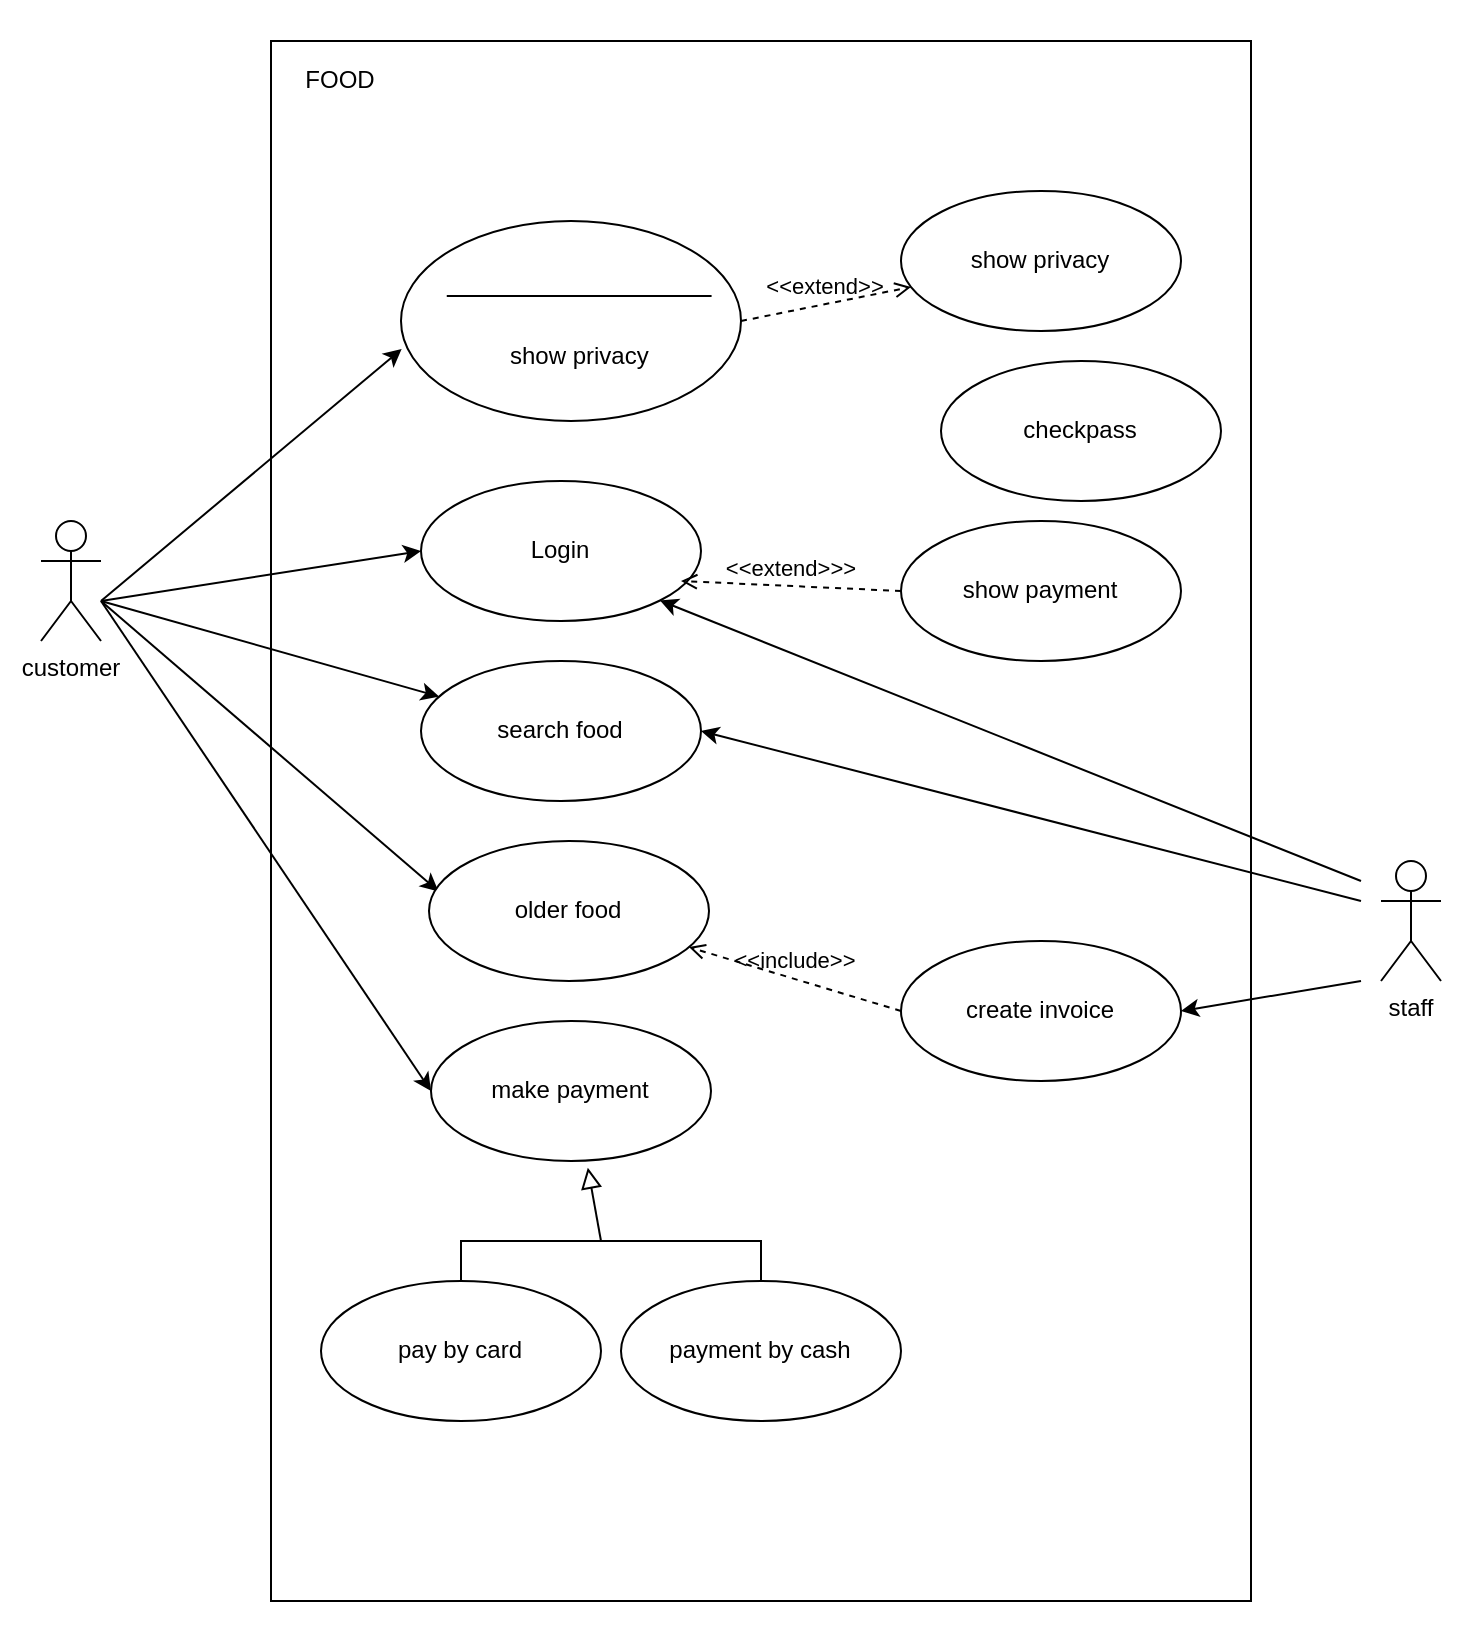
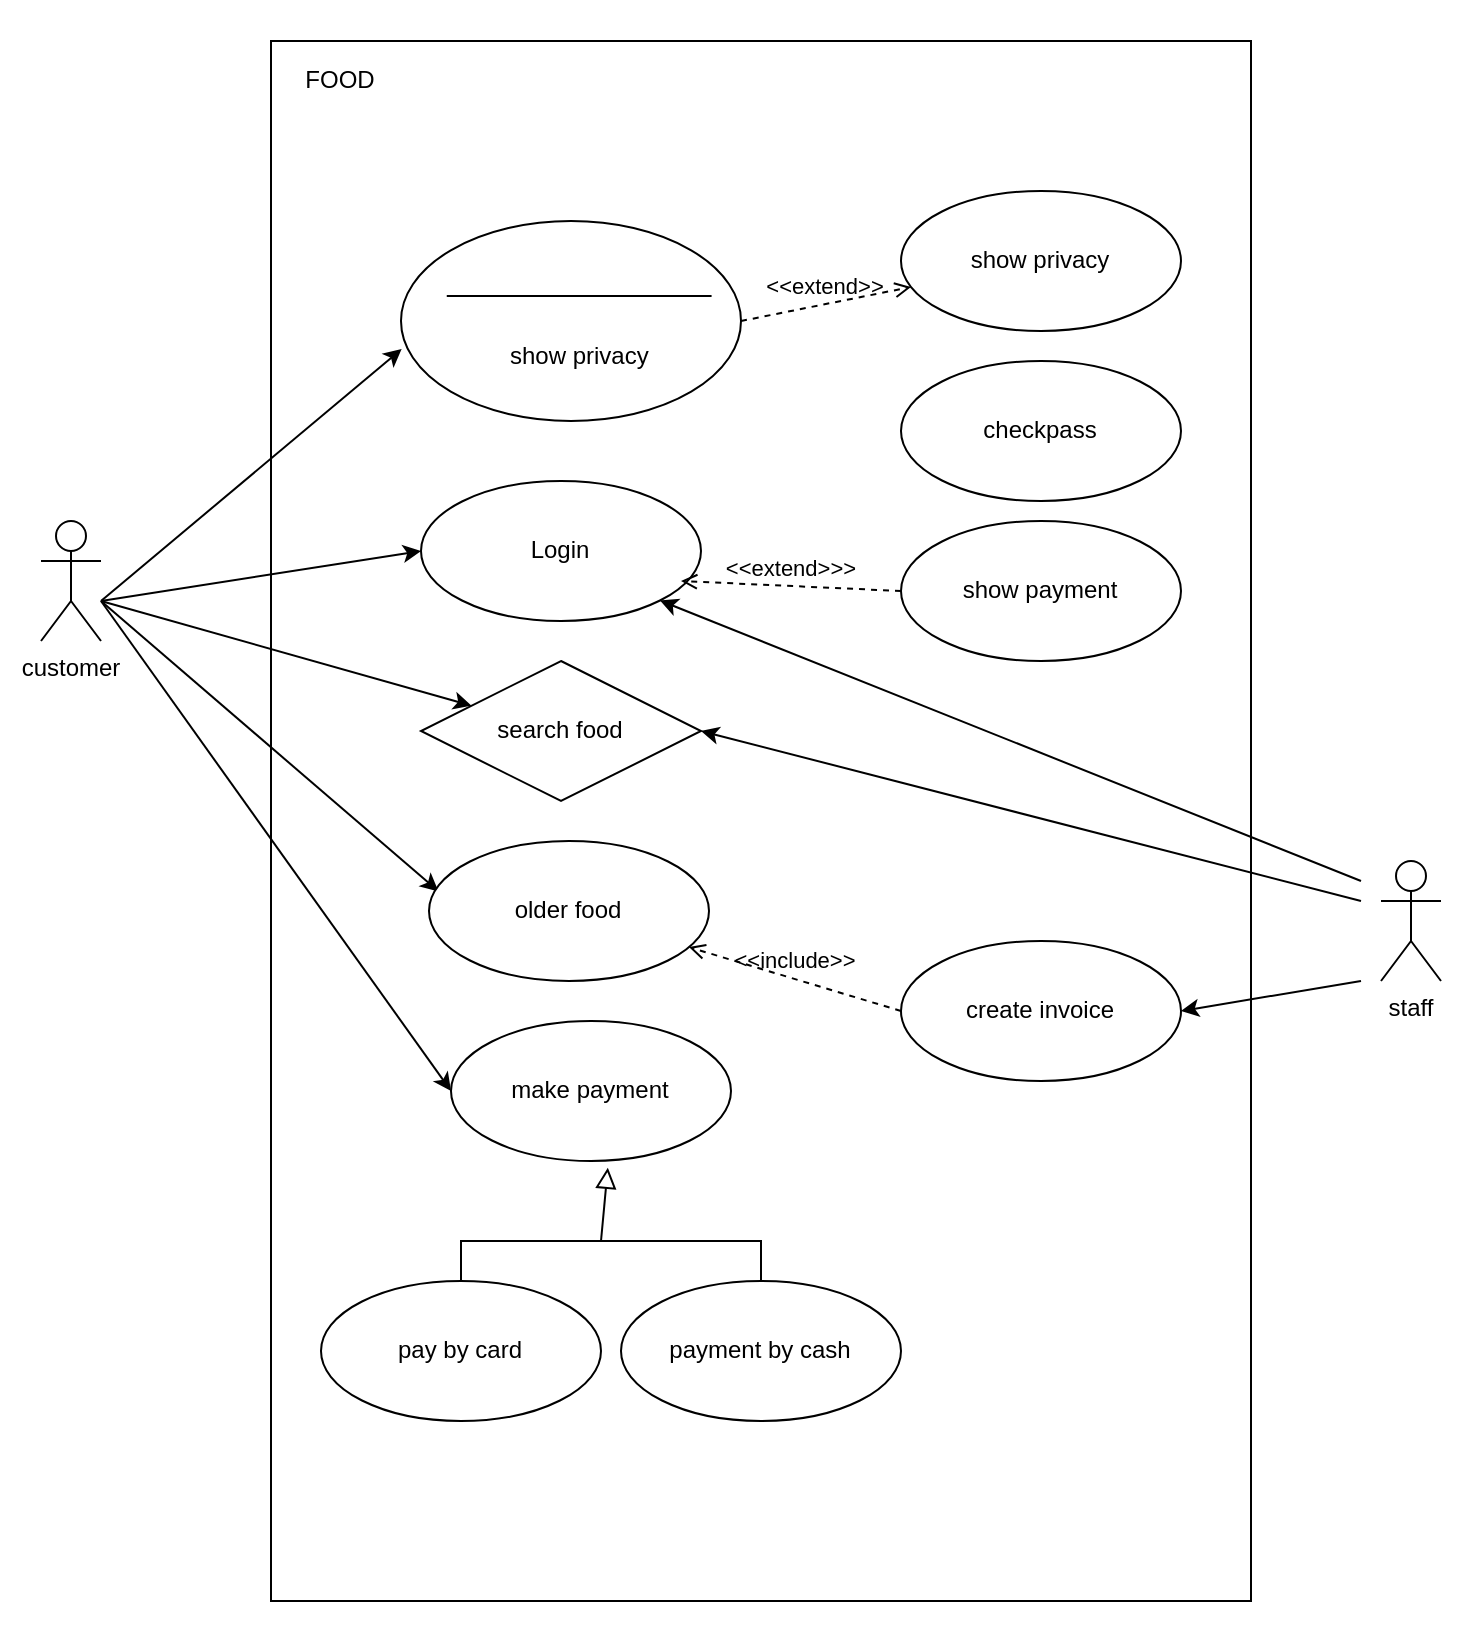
(1081, 431) -> (1041, 431)
(561, 731) -> (561, 731)
(571, 1091) -> (591, 1091)
